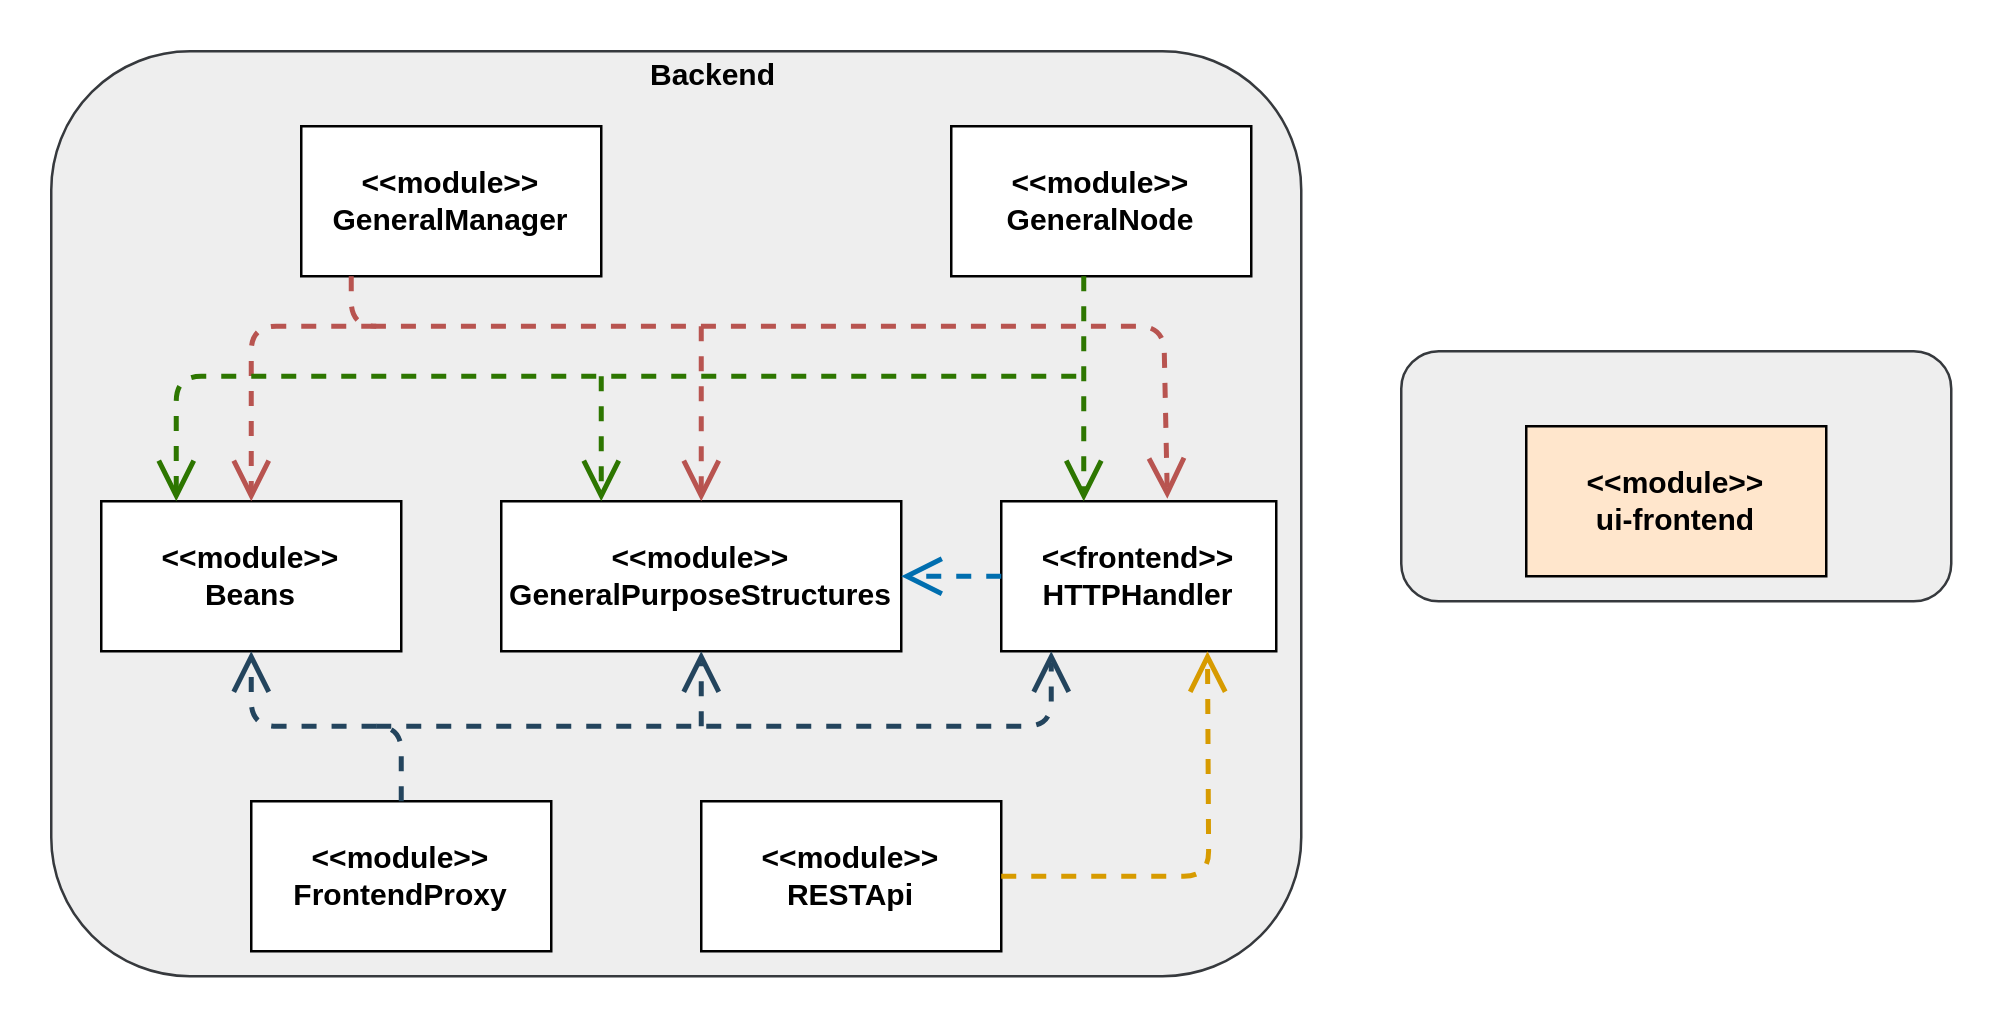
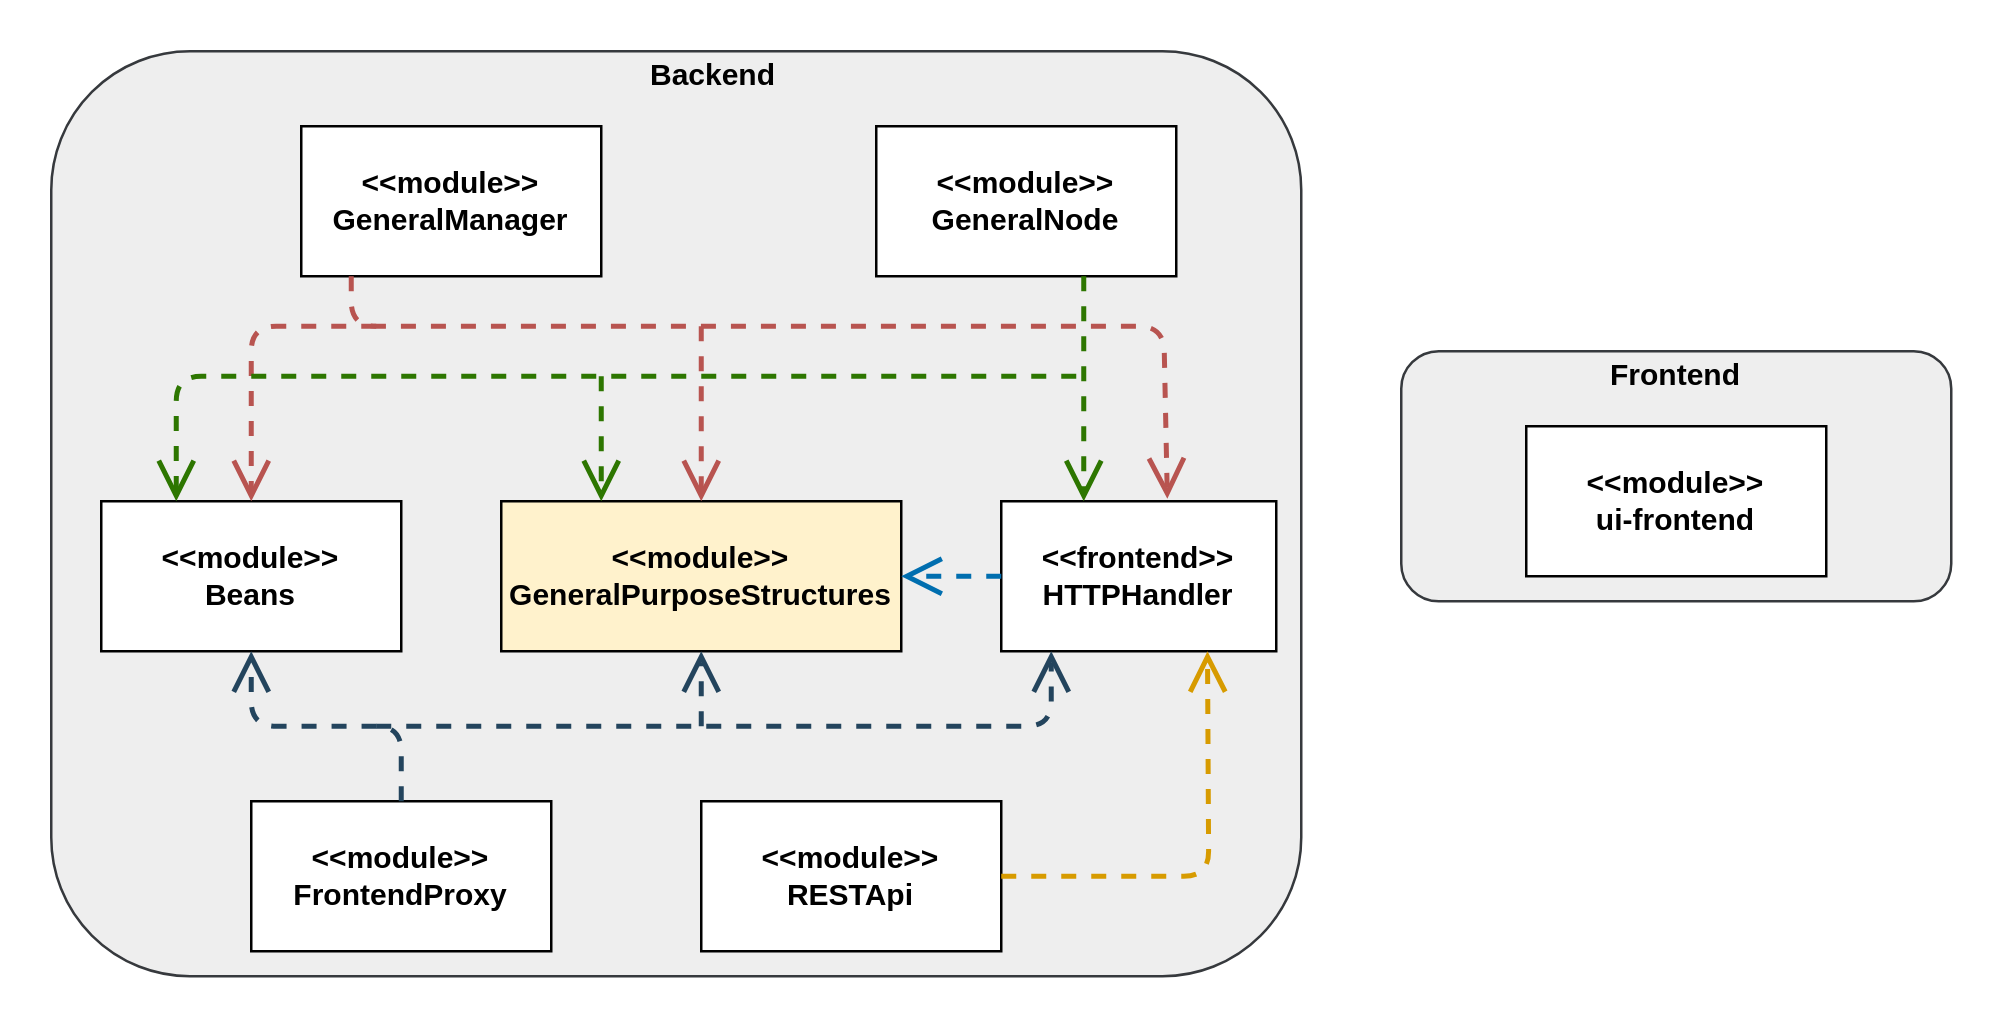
(1101, 201) -> (1026, 201)
none -> (1676, 376)
(1676, 501) -> (1676, 501)
(701, 576) -> (701, 576)
